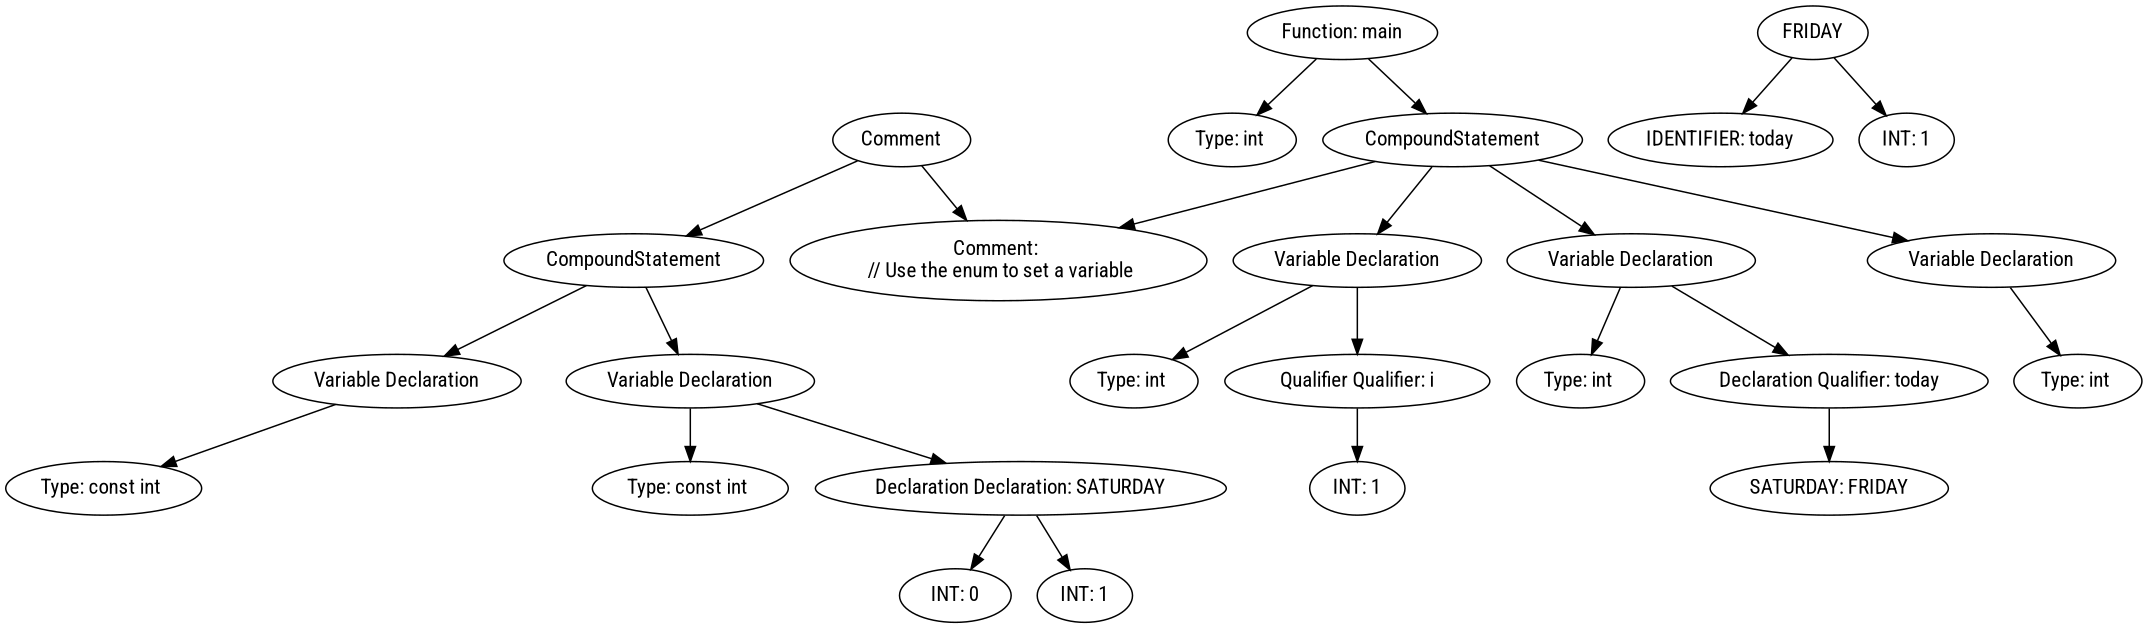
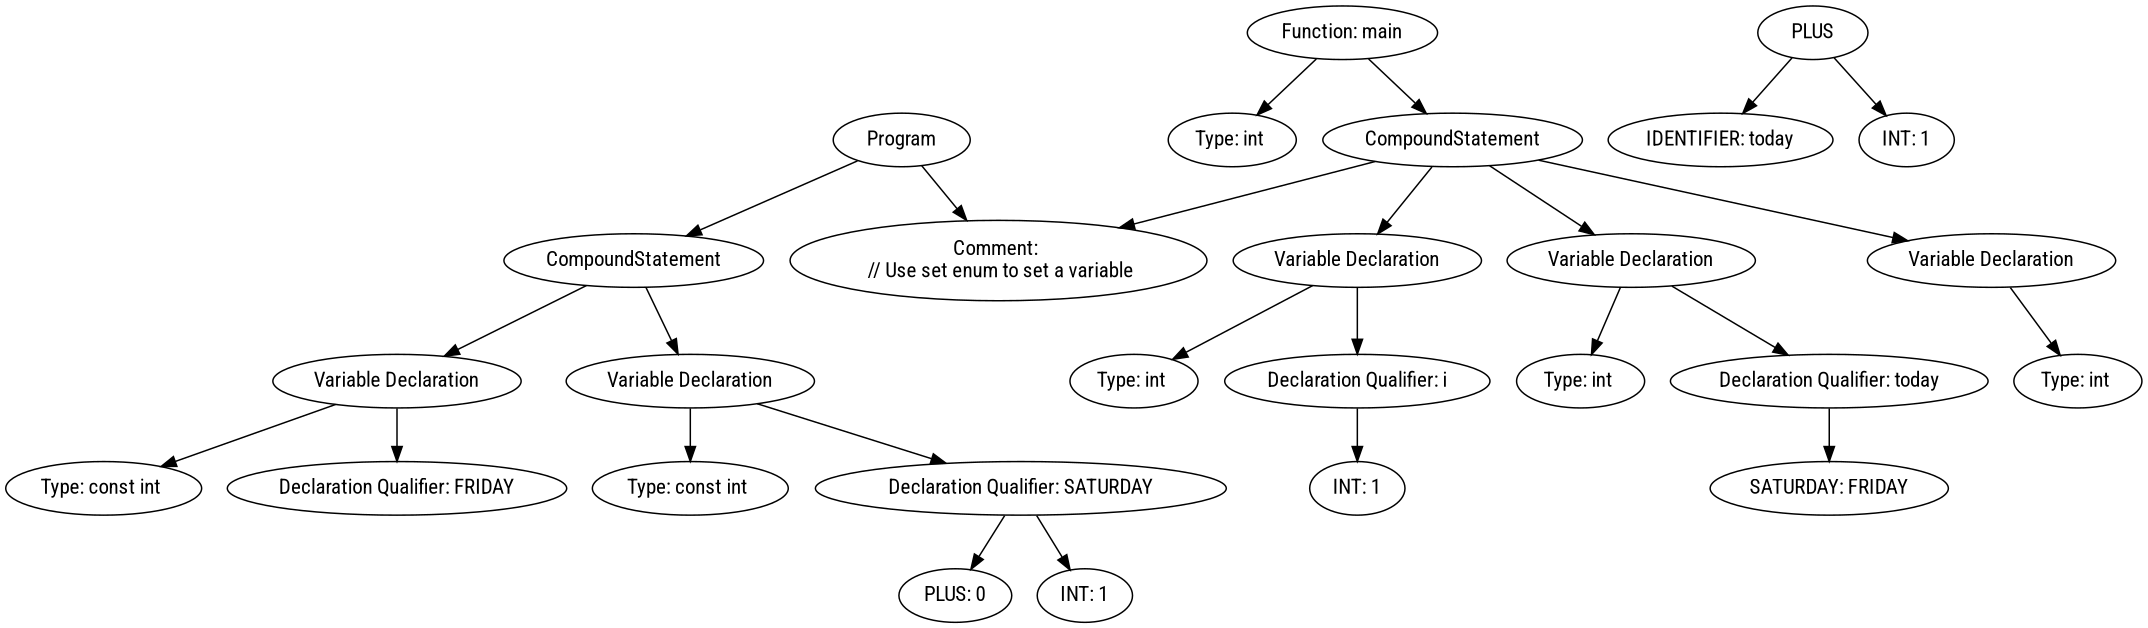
(1813, 33) -> (1813, 33)
(902, 140) -> (902, 140)
(999, 261) -> (999, 261)
(1357, 381) -> (1357, 381)
none -> (397, 488)
(1021, 488) -> (1021, 488)
(955, 596) -> (955, 596)
